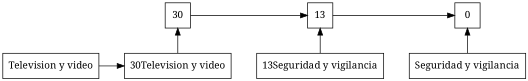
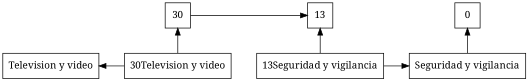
(390, 15) -> none
(108, 66) -> (115, 66)
none -> (393, 66)
